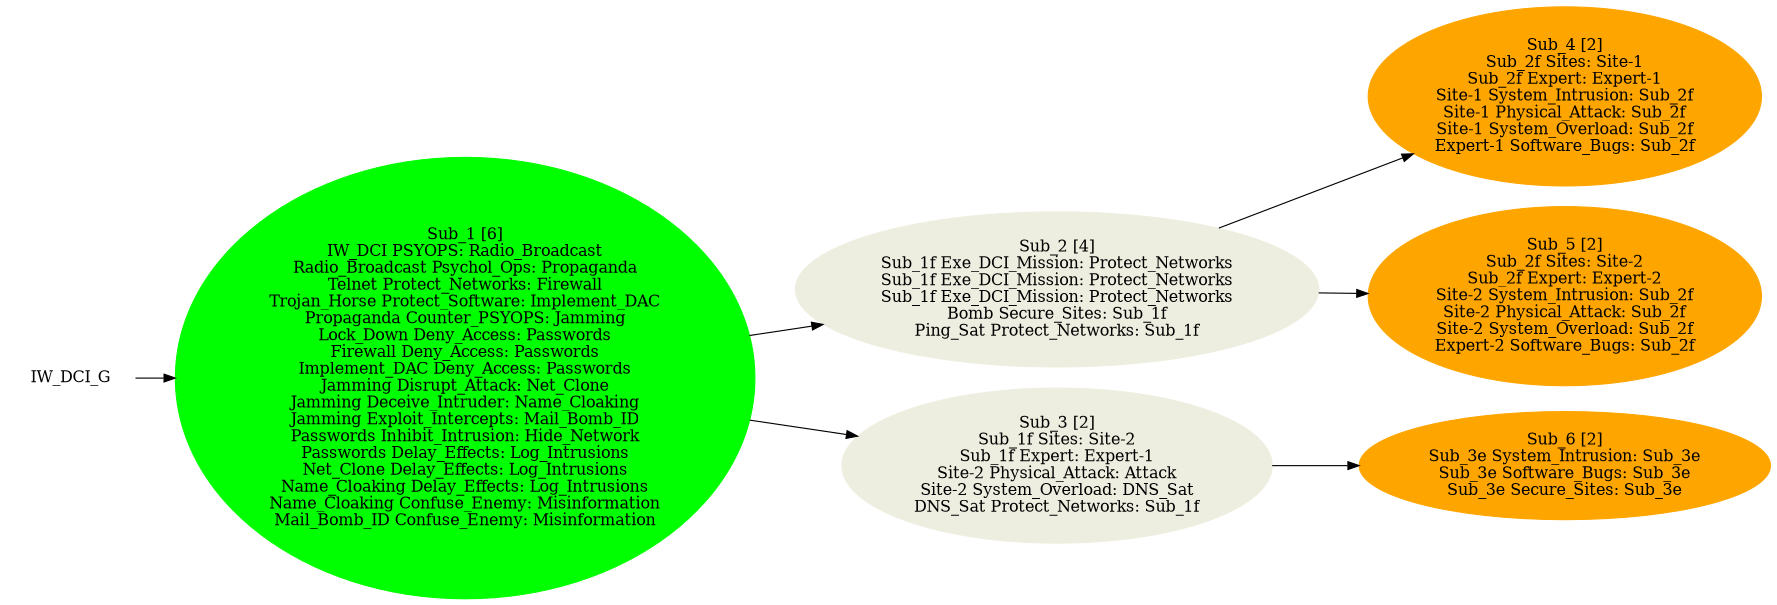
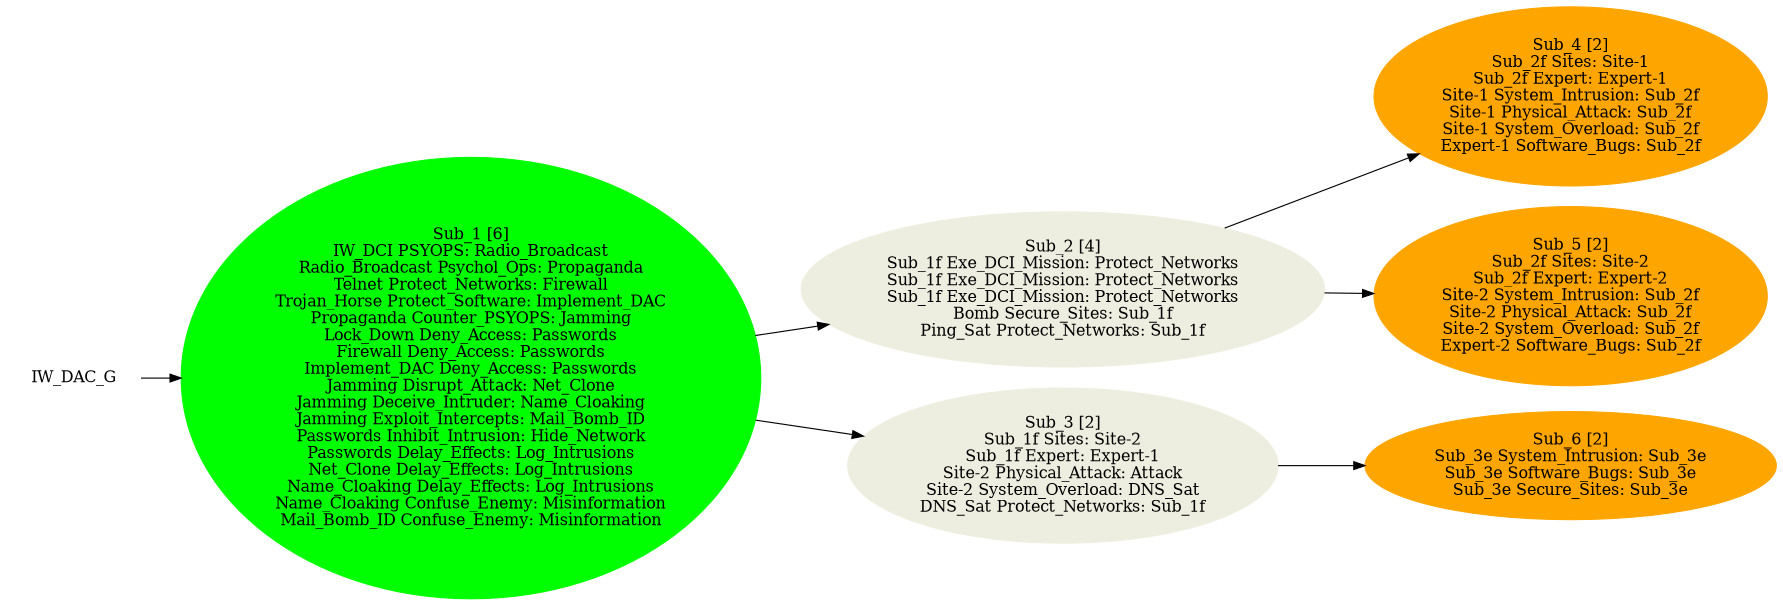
(71, 378) -> (74, 378)
